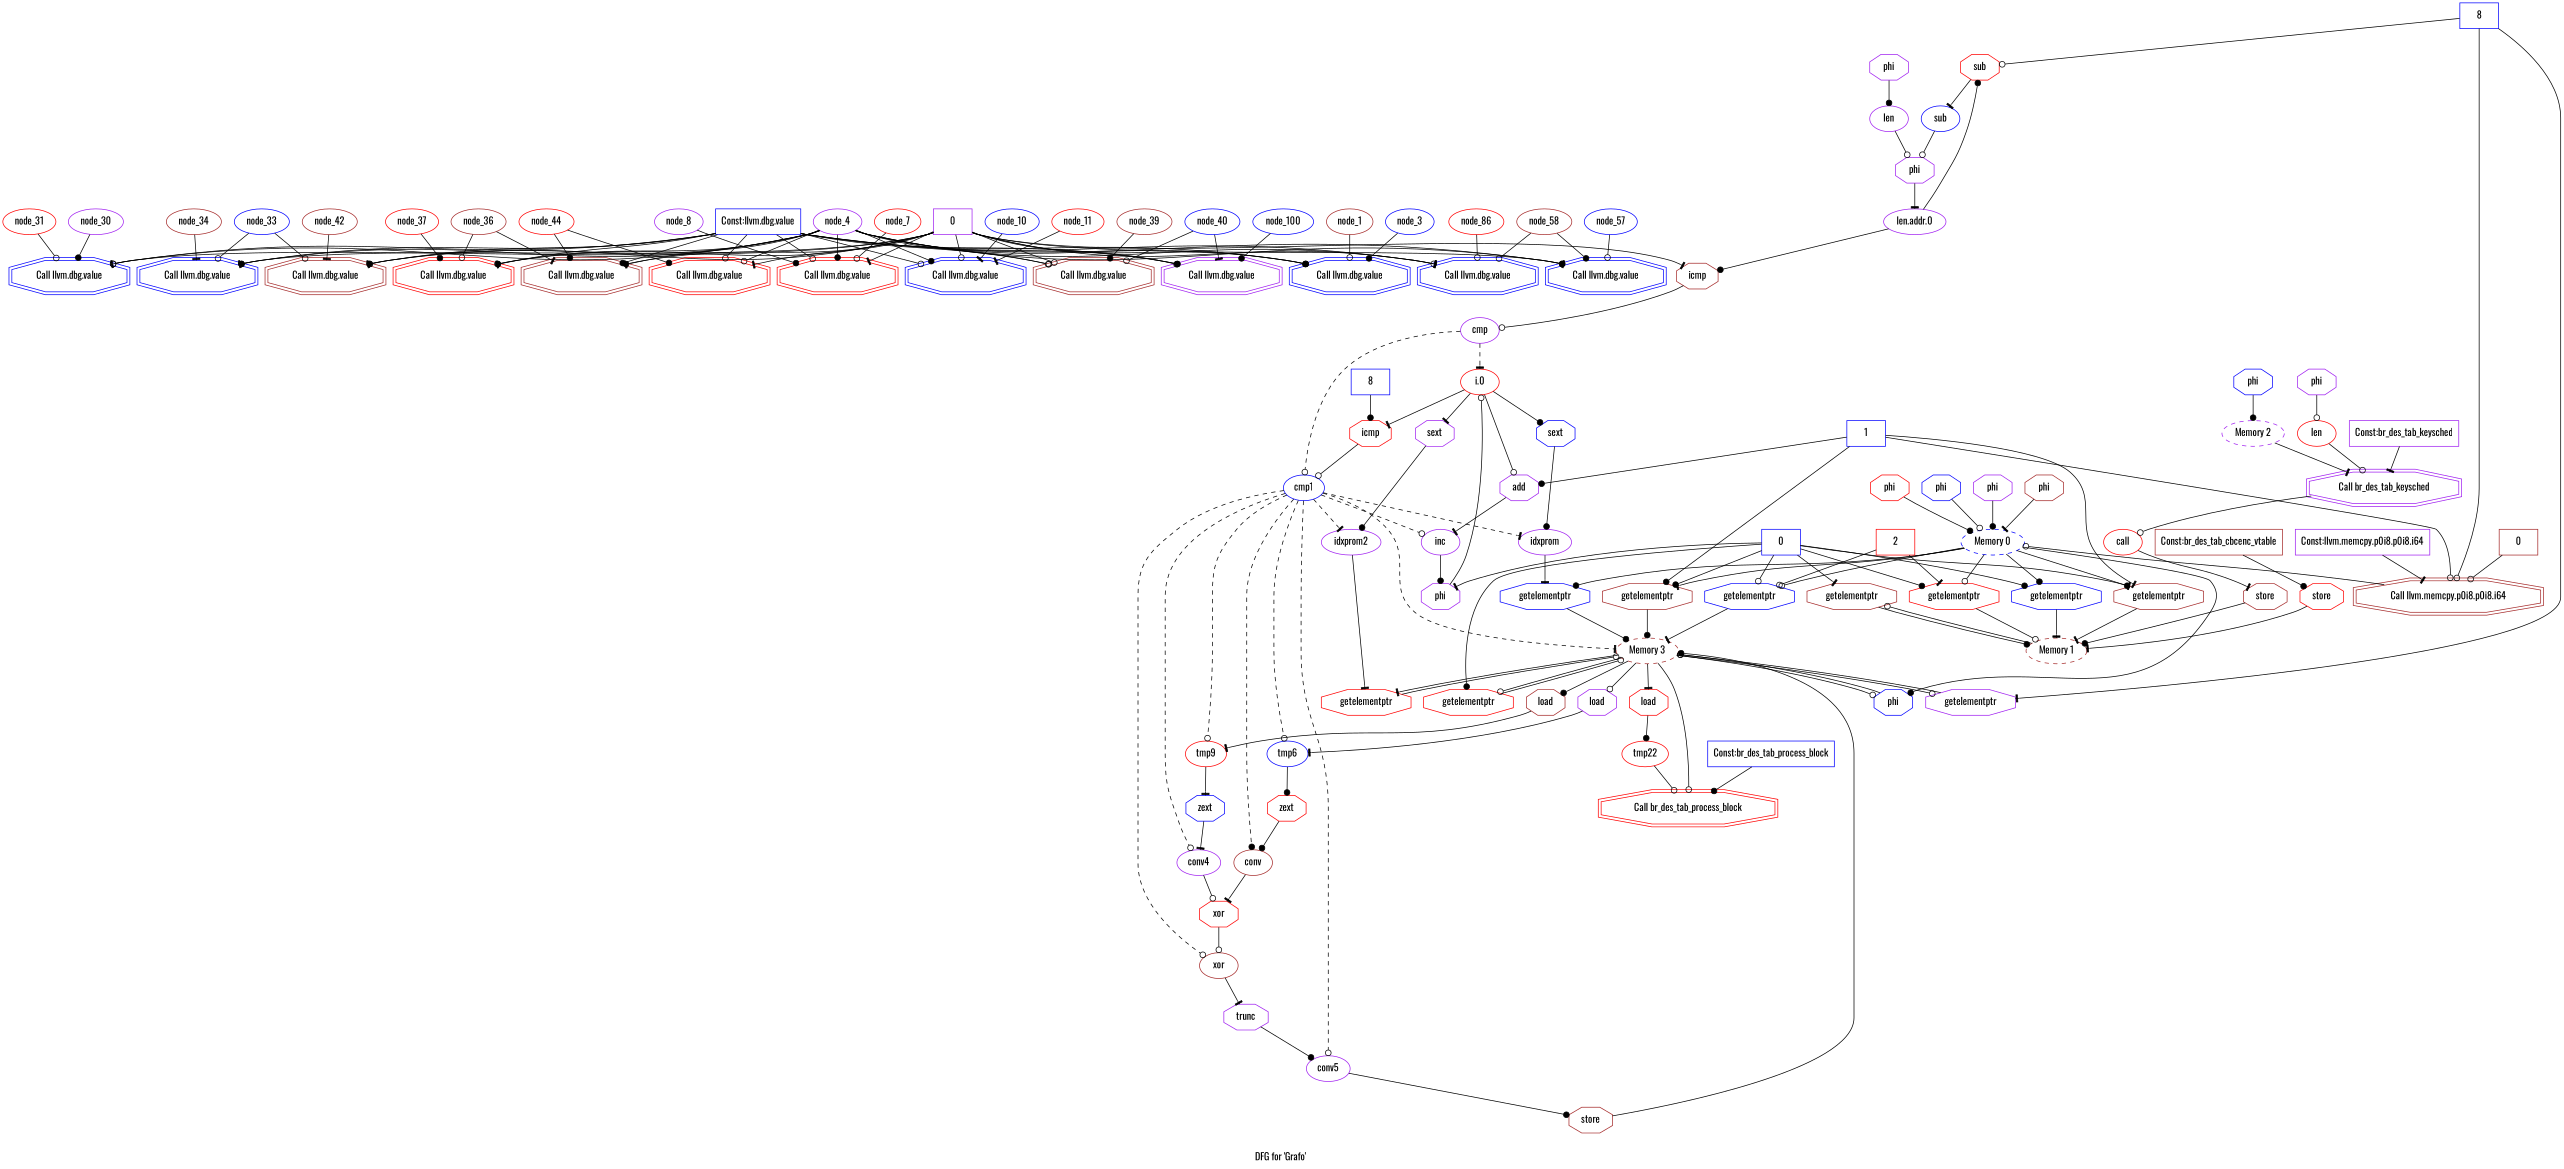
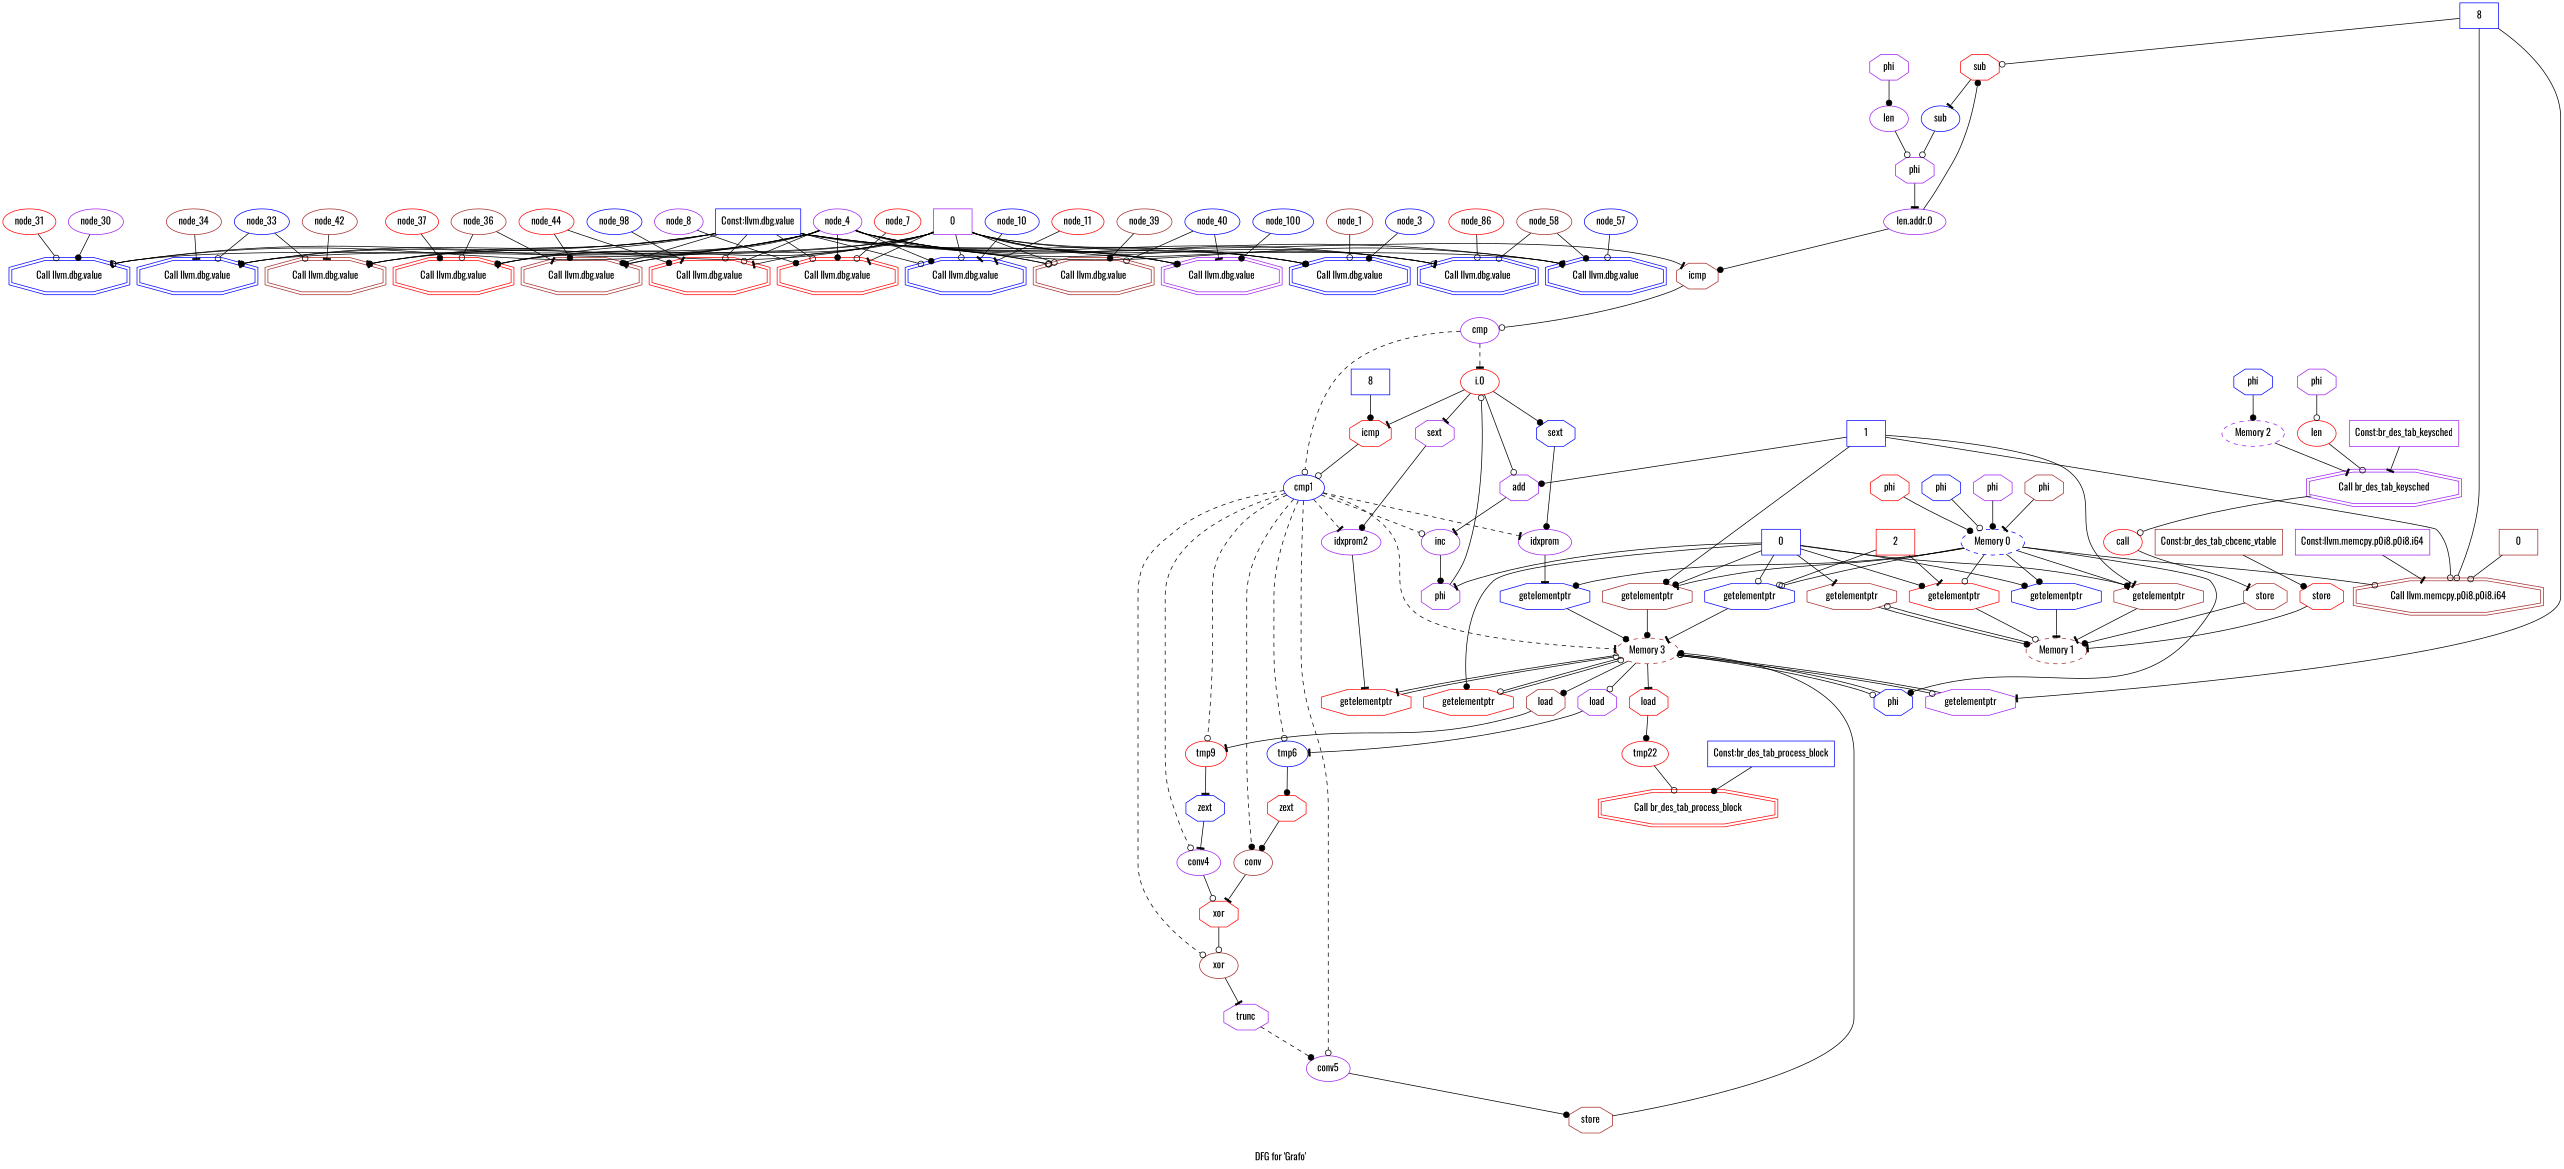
none -> (614, 222)
(2207, 565) -> (2206, 566)
(1683, 722) -> none
(1285, 1041) -> (1285, 1041)
